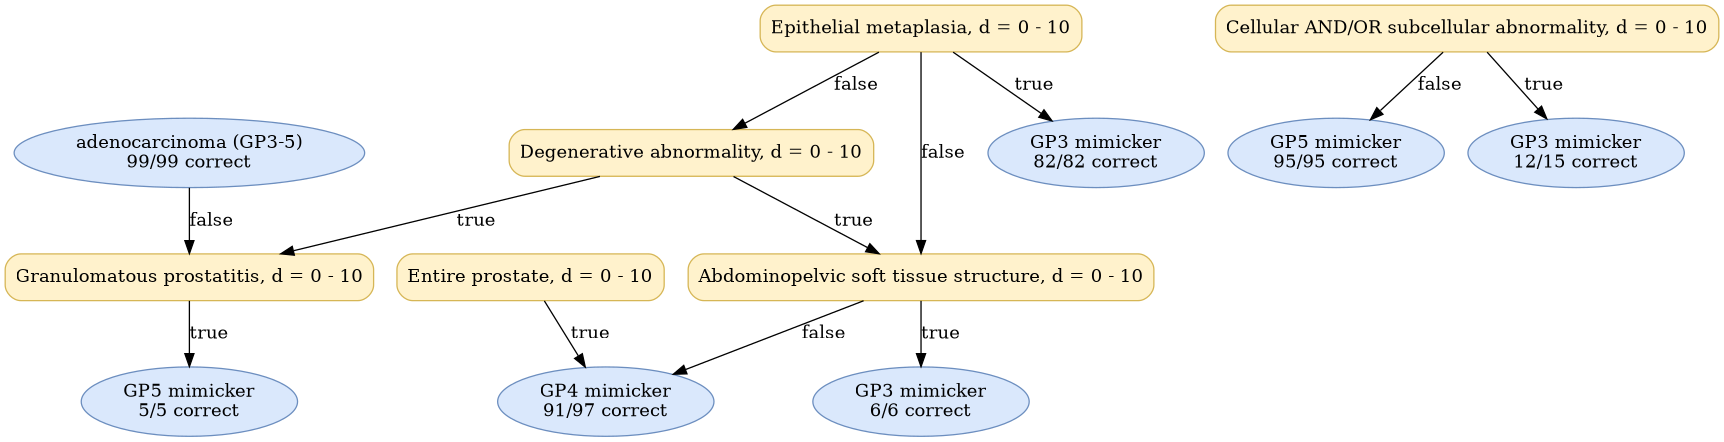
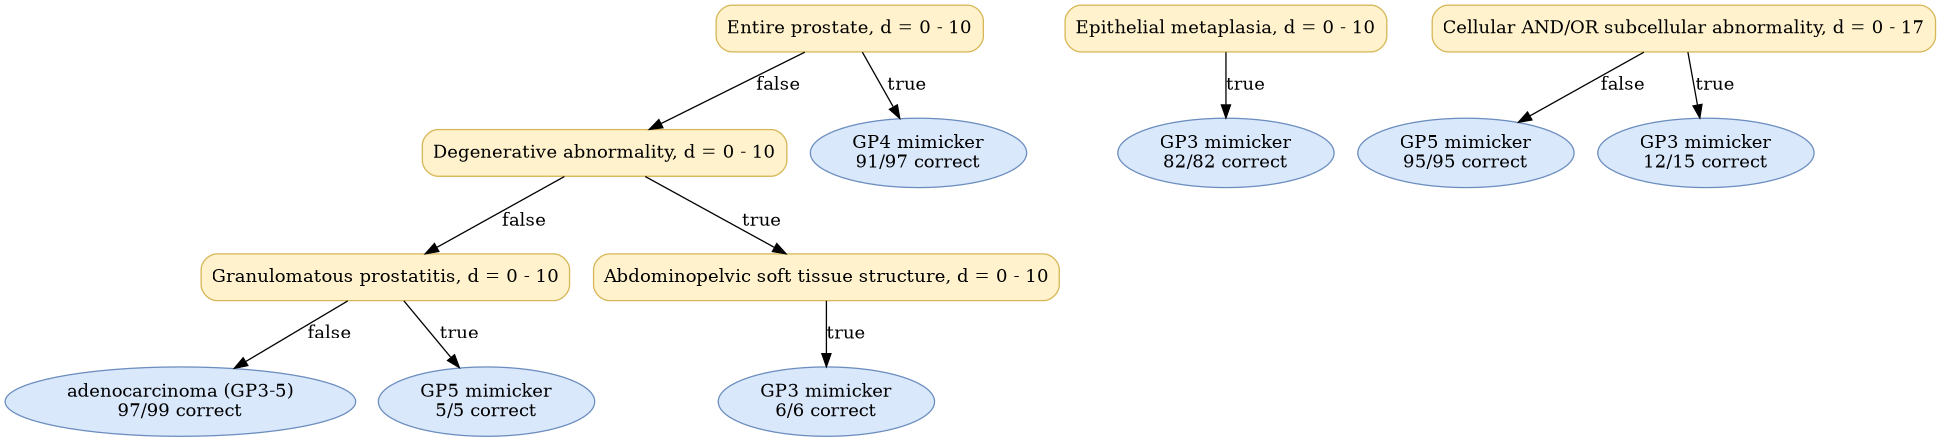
(1467, 29) -> (1684, 29)
(812, 88) -> (733, 88)
(921, 146) -> none
(189, 162) -> (180, 411)
(189, 214) -> (297, 331)
(477, 221) -> (524, 221)
(775, 335) -> none
